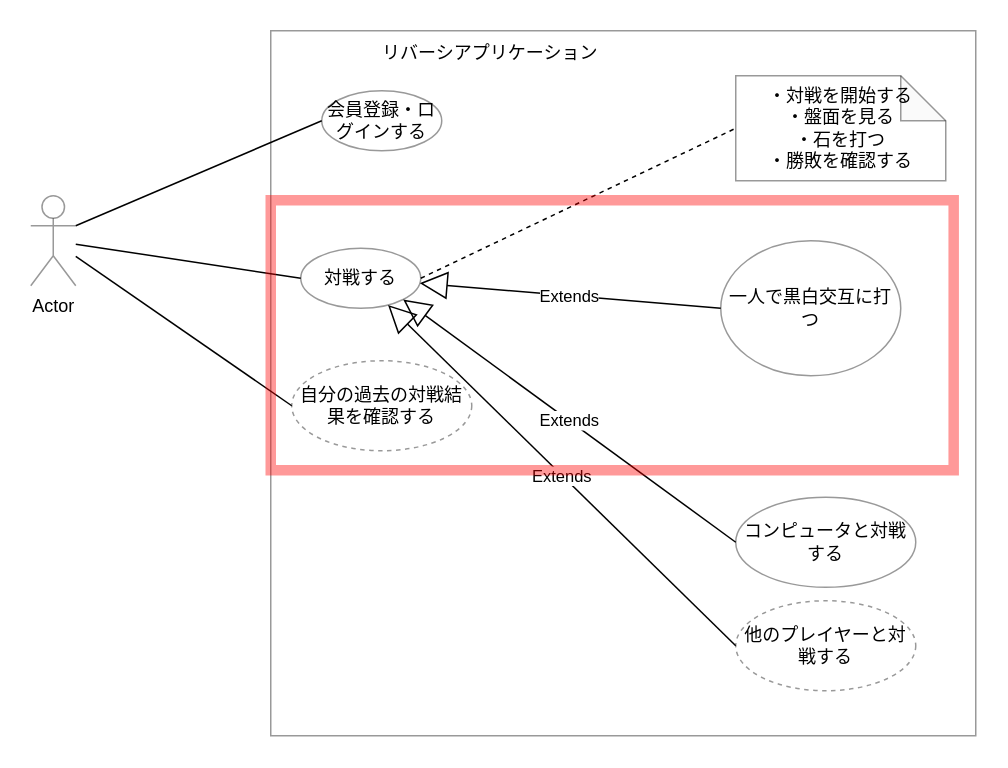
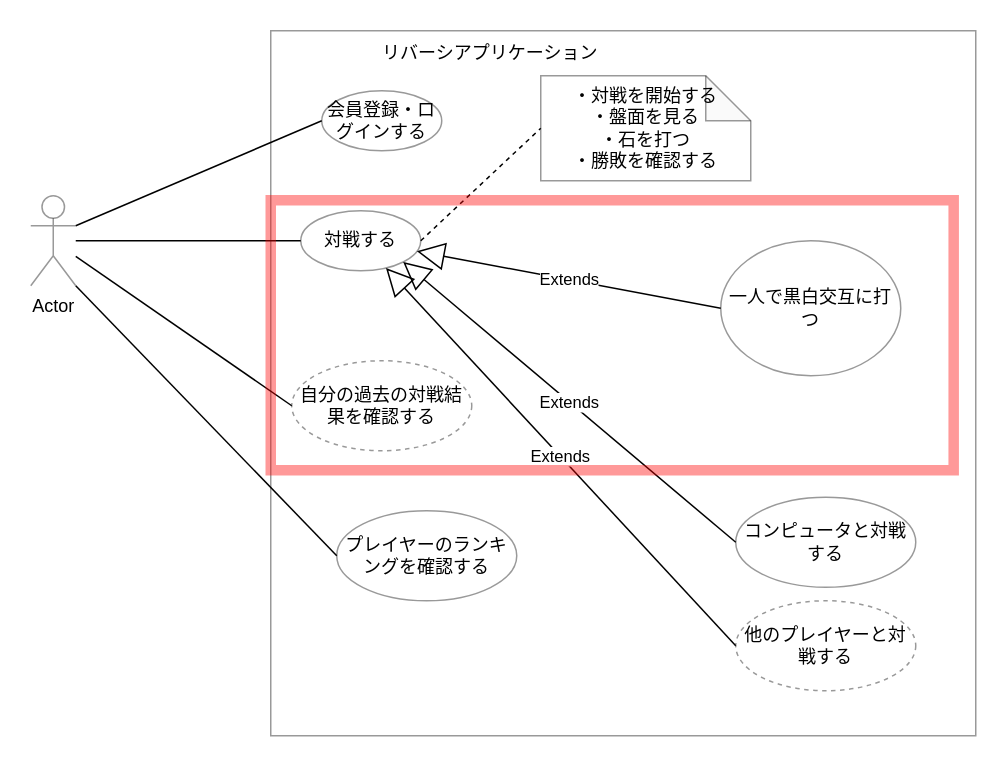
(841, 128) -> (646, 128)
(361, 278) -> (361, 241)
none -> (206, 420)
none -> (427, 556)
